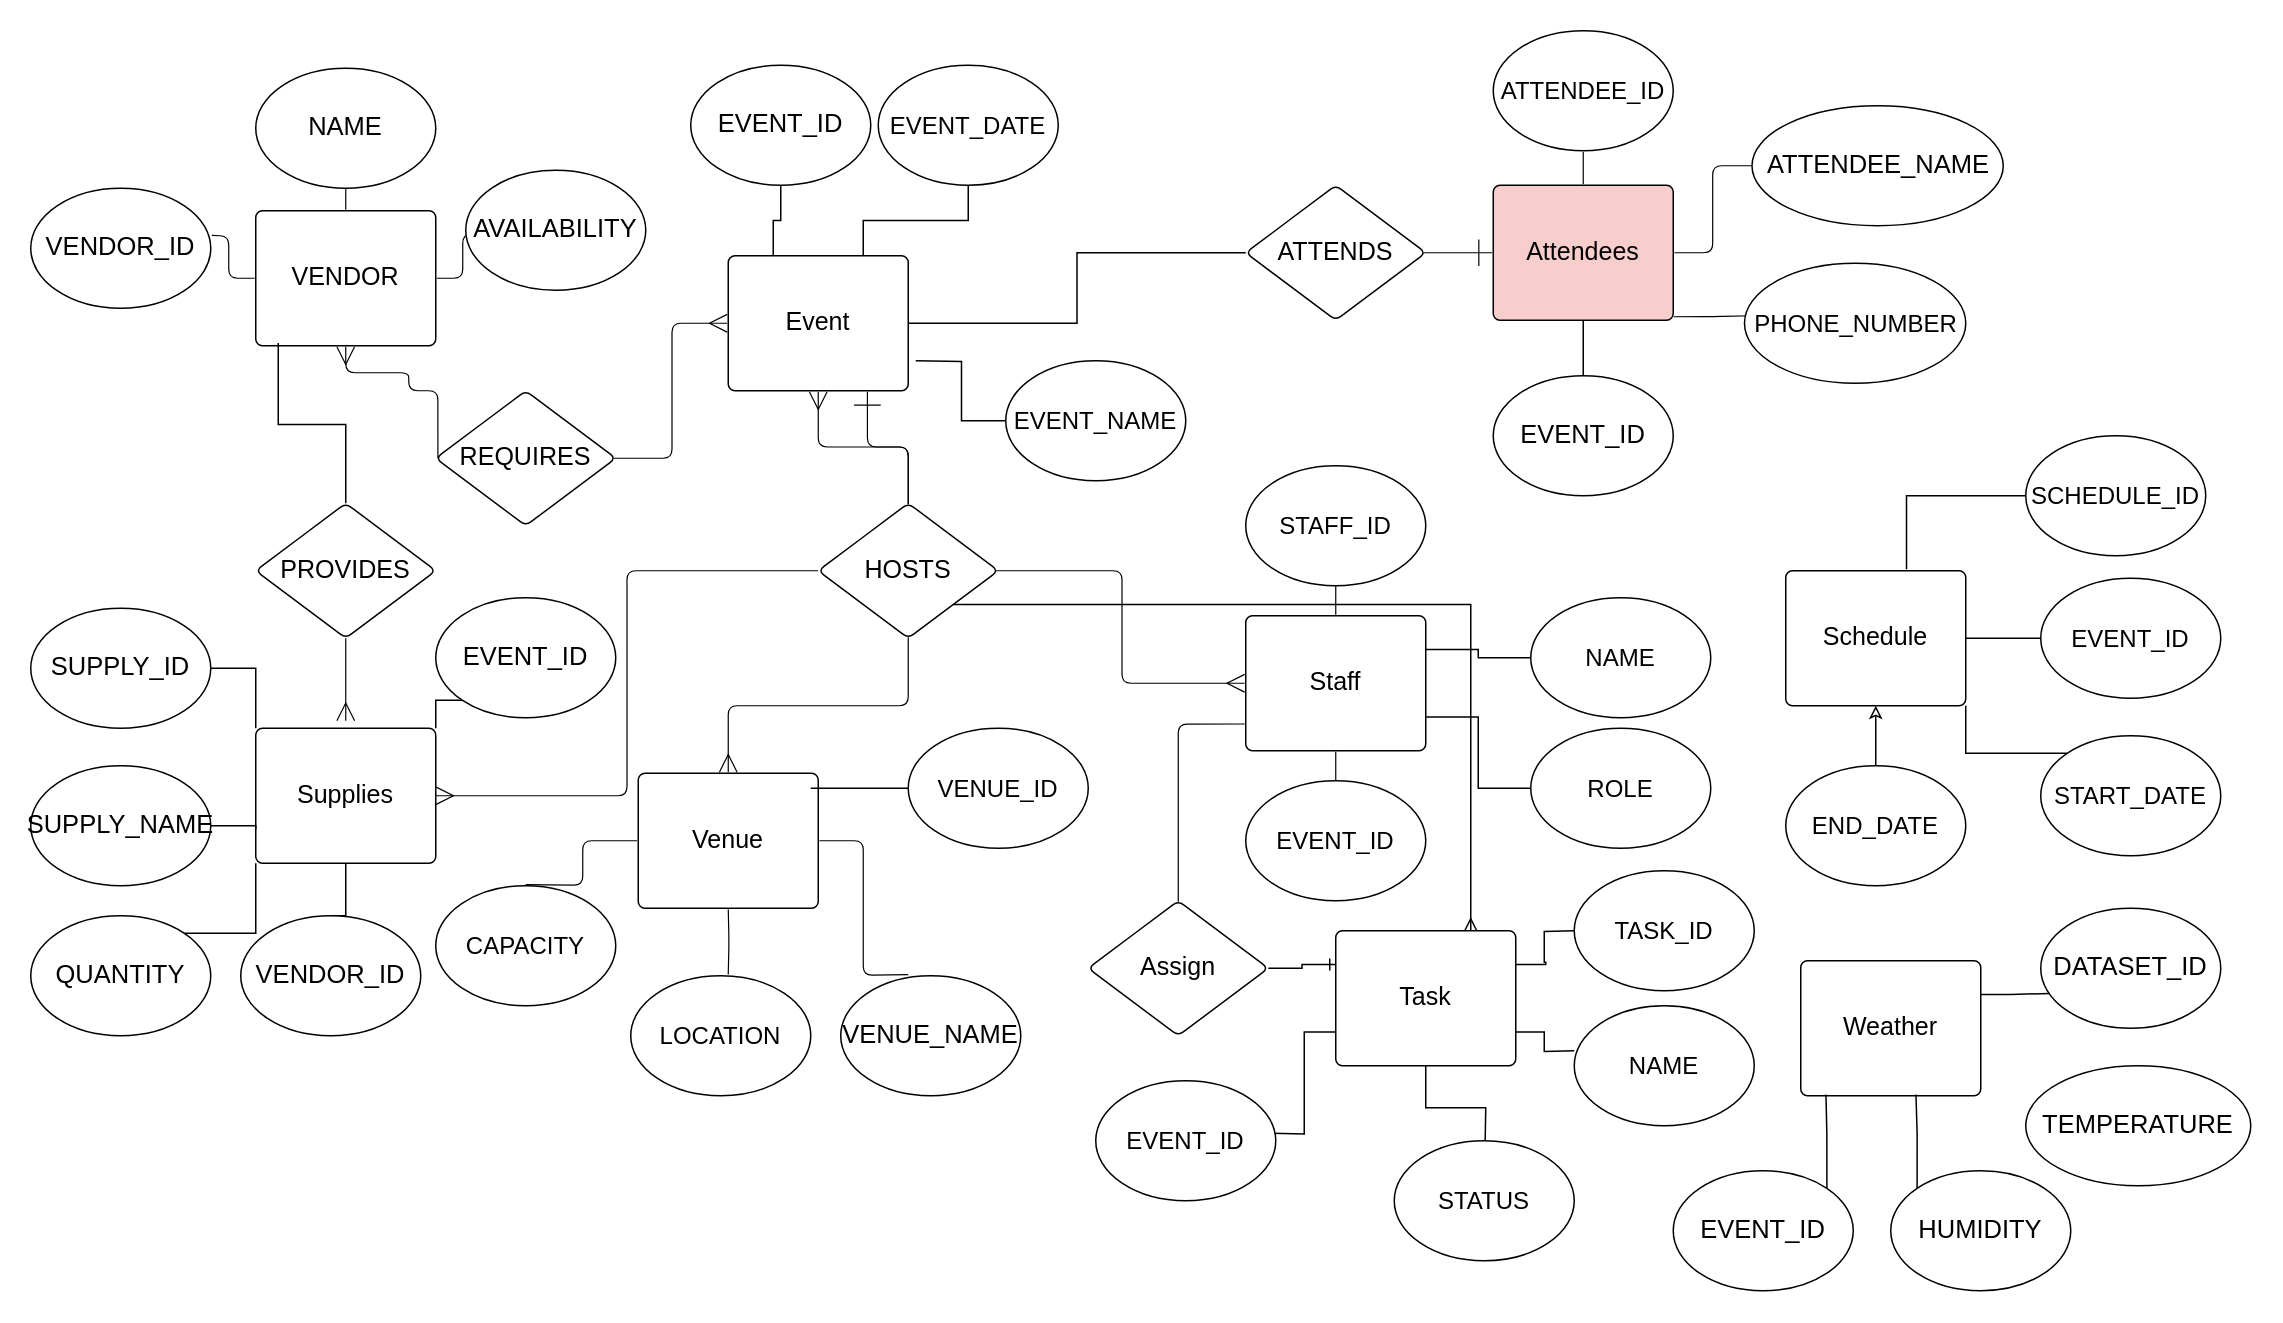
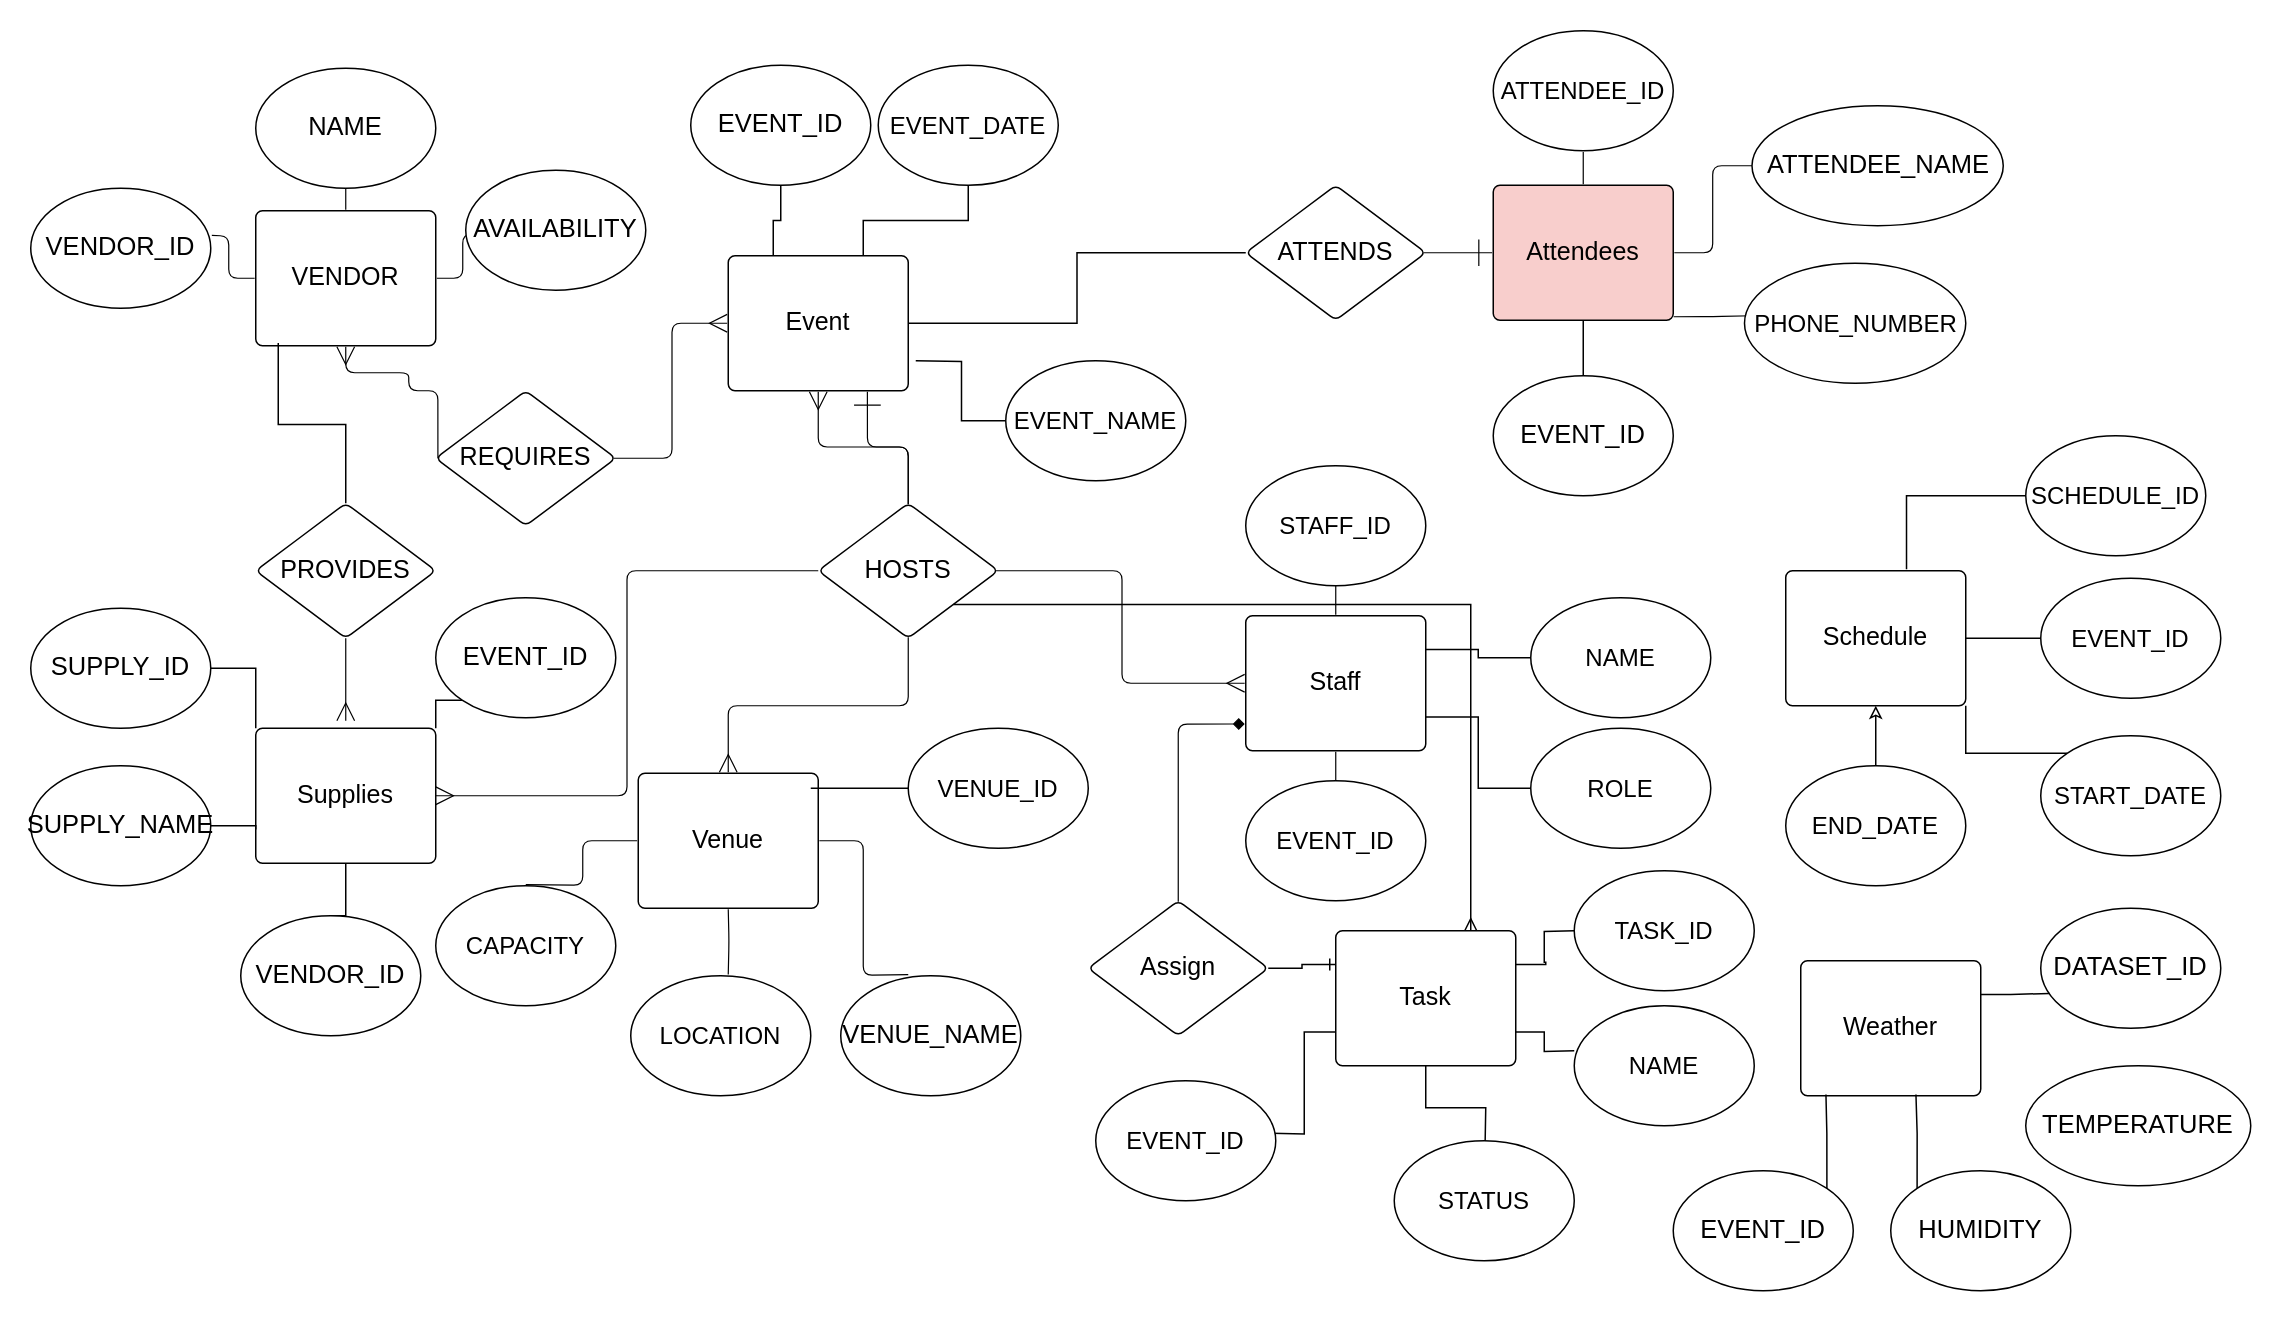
(1238, 724) -> (1233, 724)
(255, 933) -> none
(121, 976) -> none
